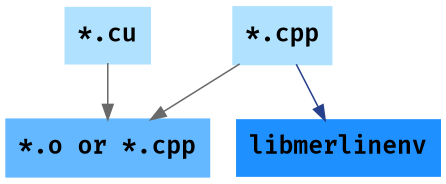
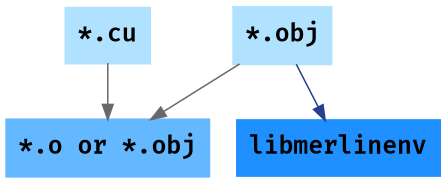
(282, 36) -> (282, 36)
(108, 148) -> (108, 148)
